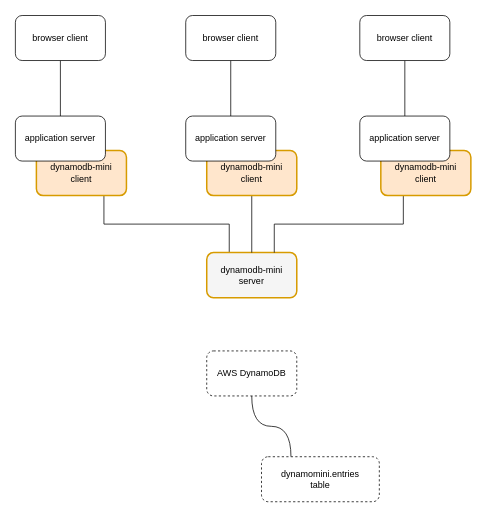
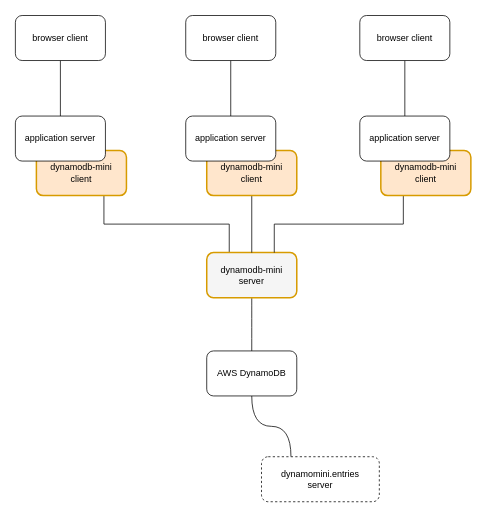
none -> (252, 326)
(252, 373) -> (252, 373)
(320, 479) -> (320, 479)
